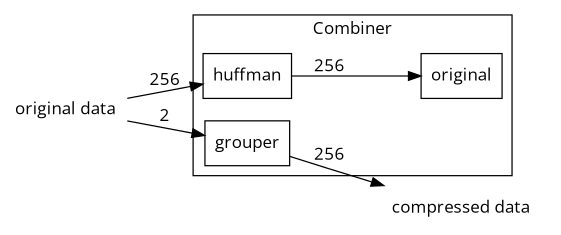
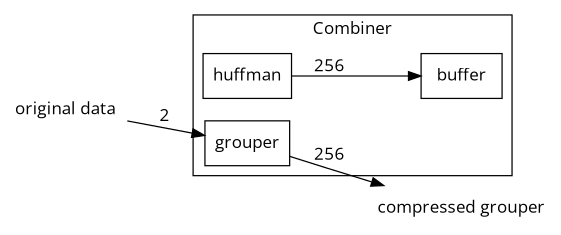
(462, 76) -> (462, 76)
(159, 92) -> none
(462, 208) -> (462, 208)
